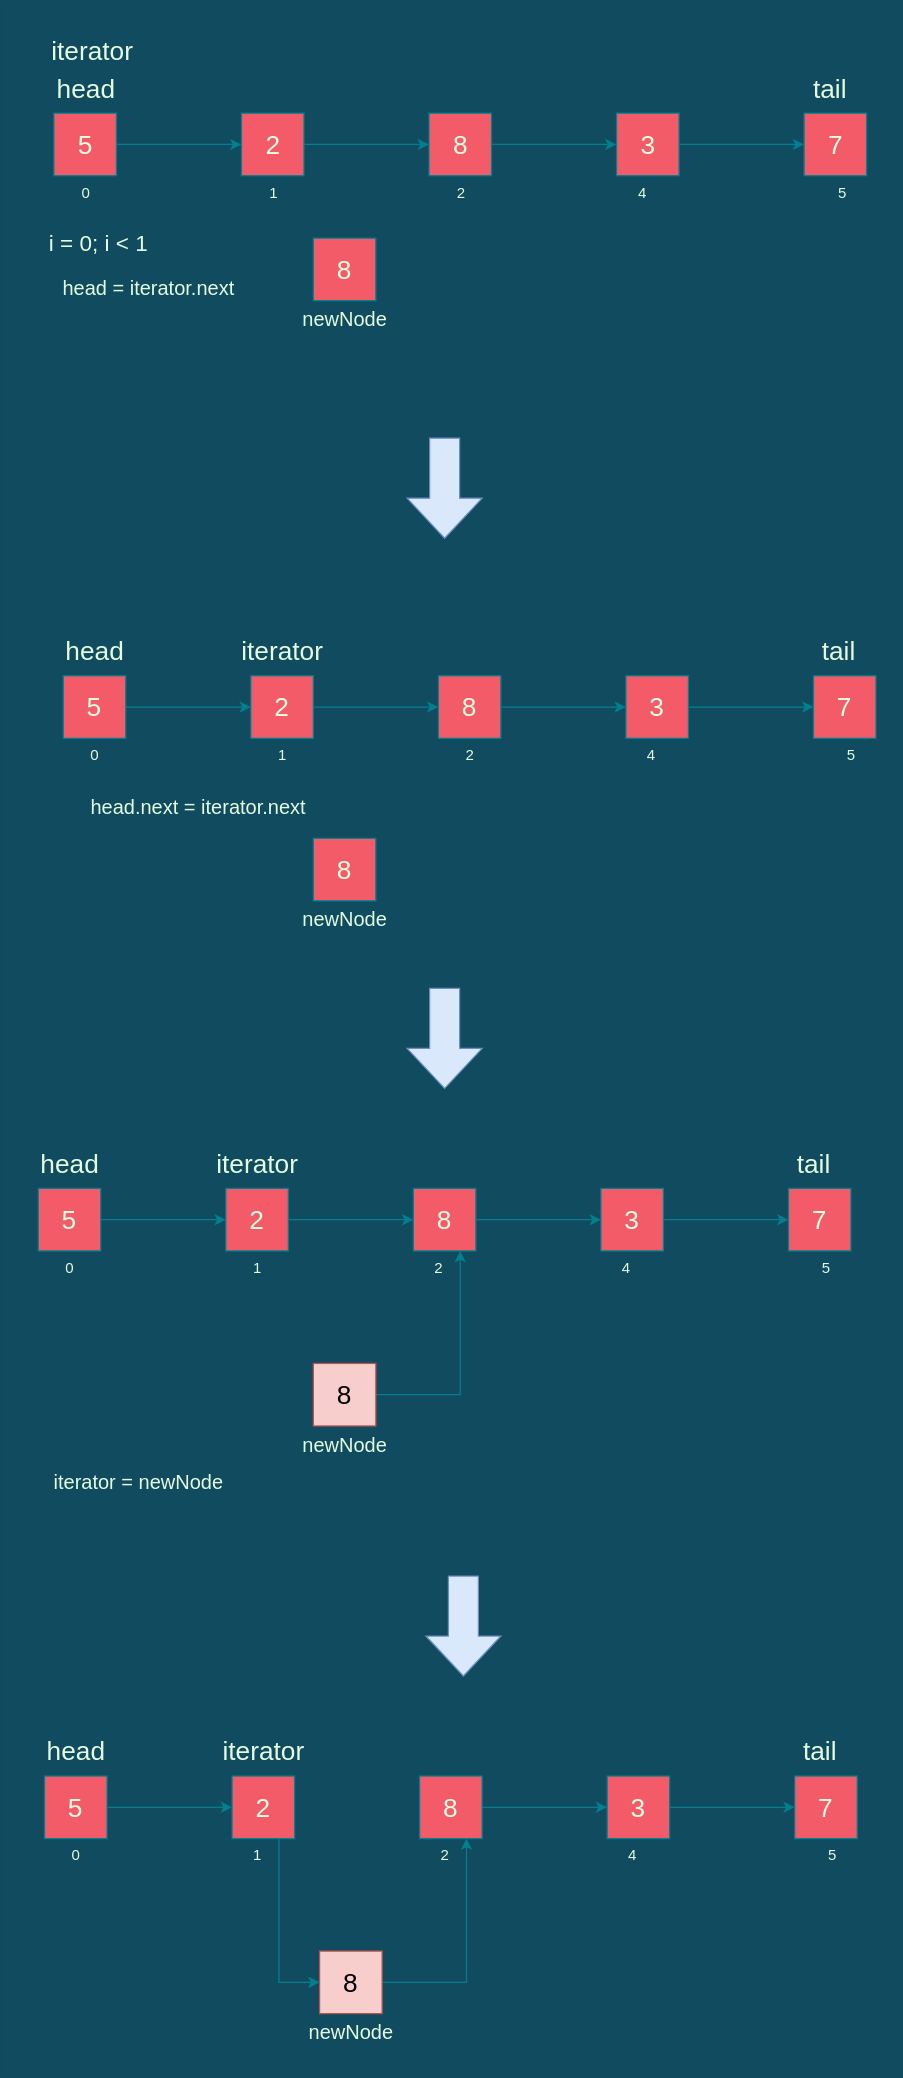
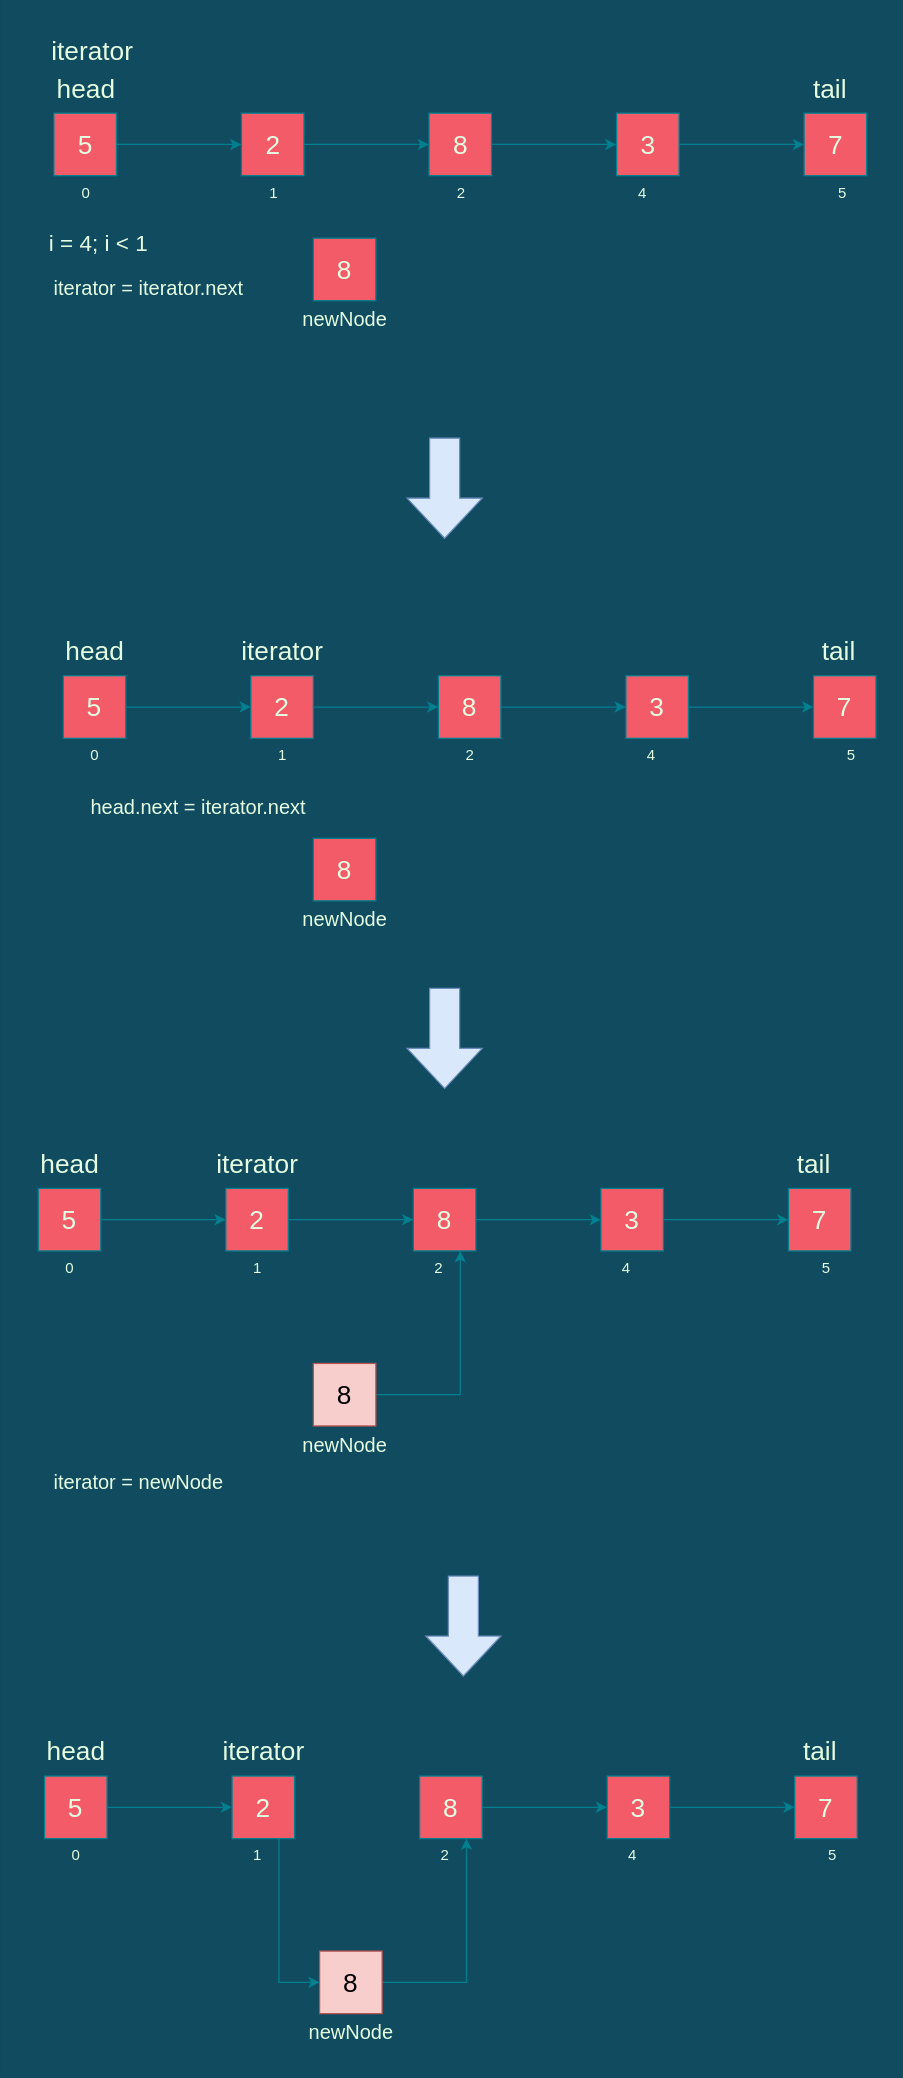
(99, 244) -> (99, 244)
(149, 288) -> (149, 288)
